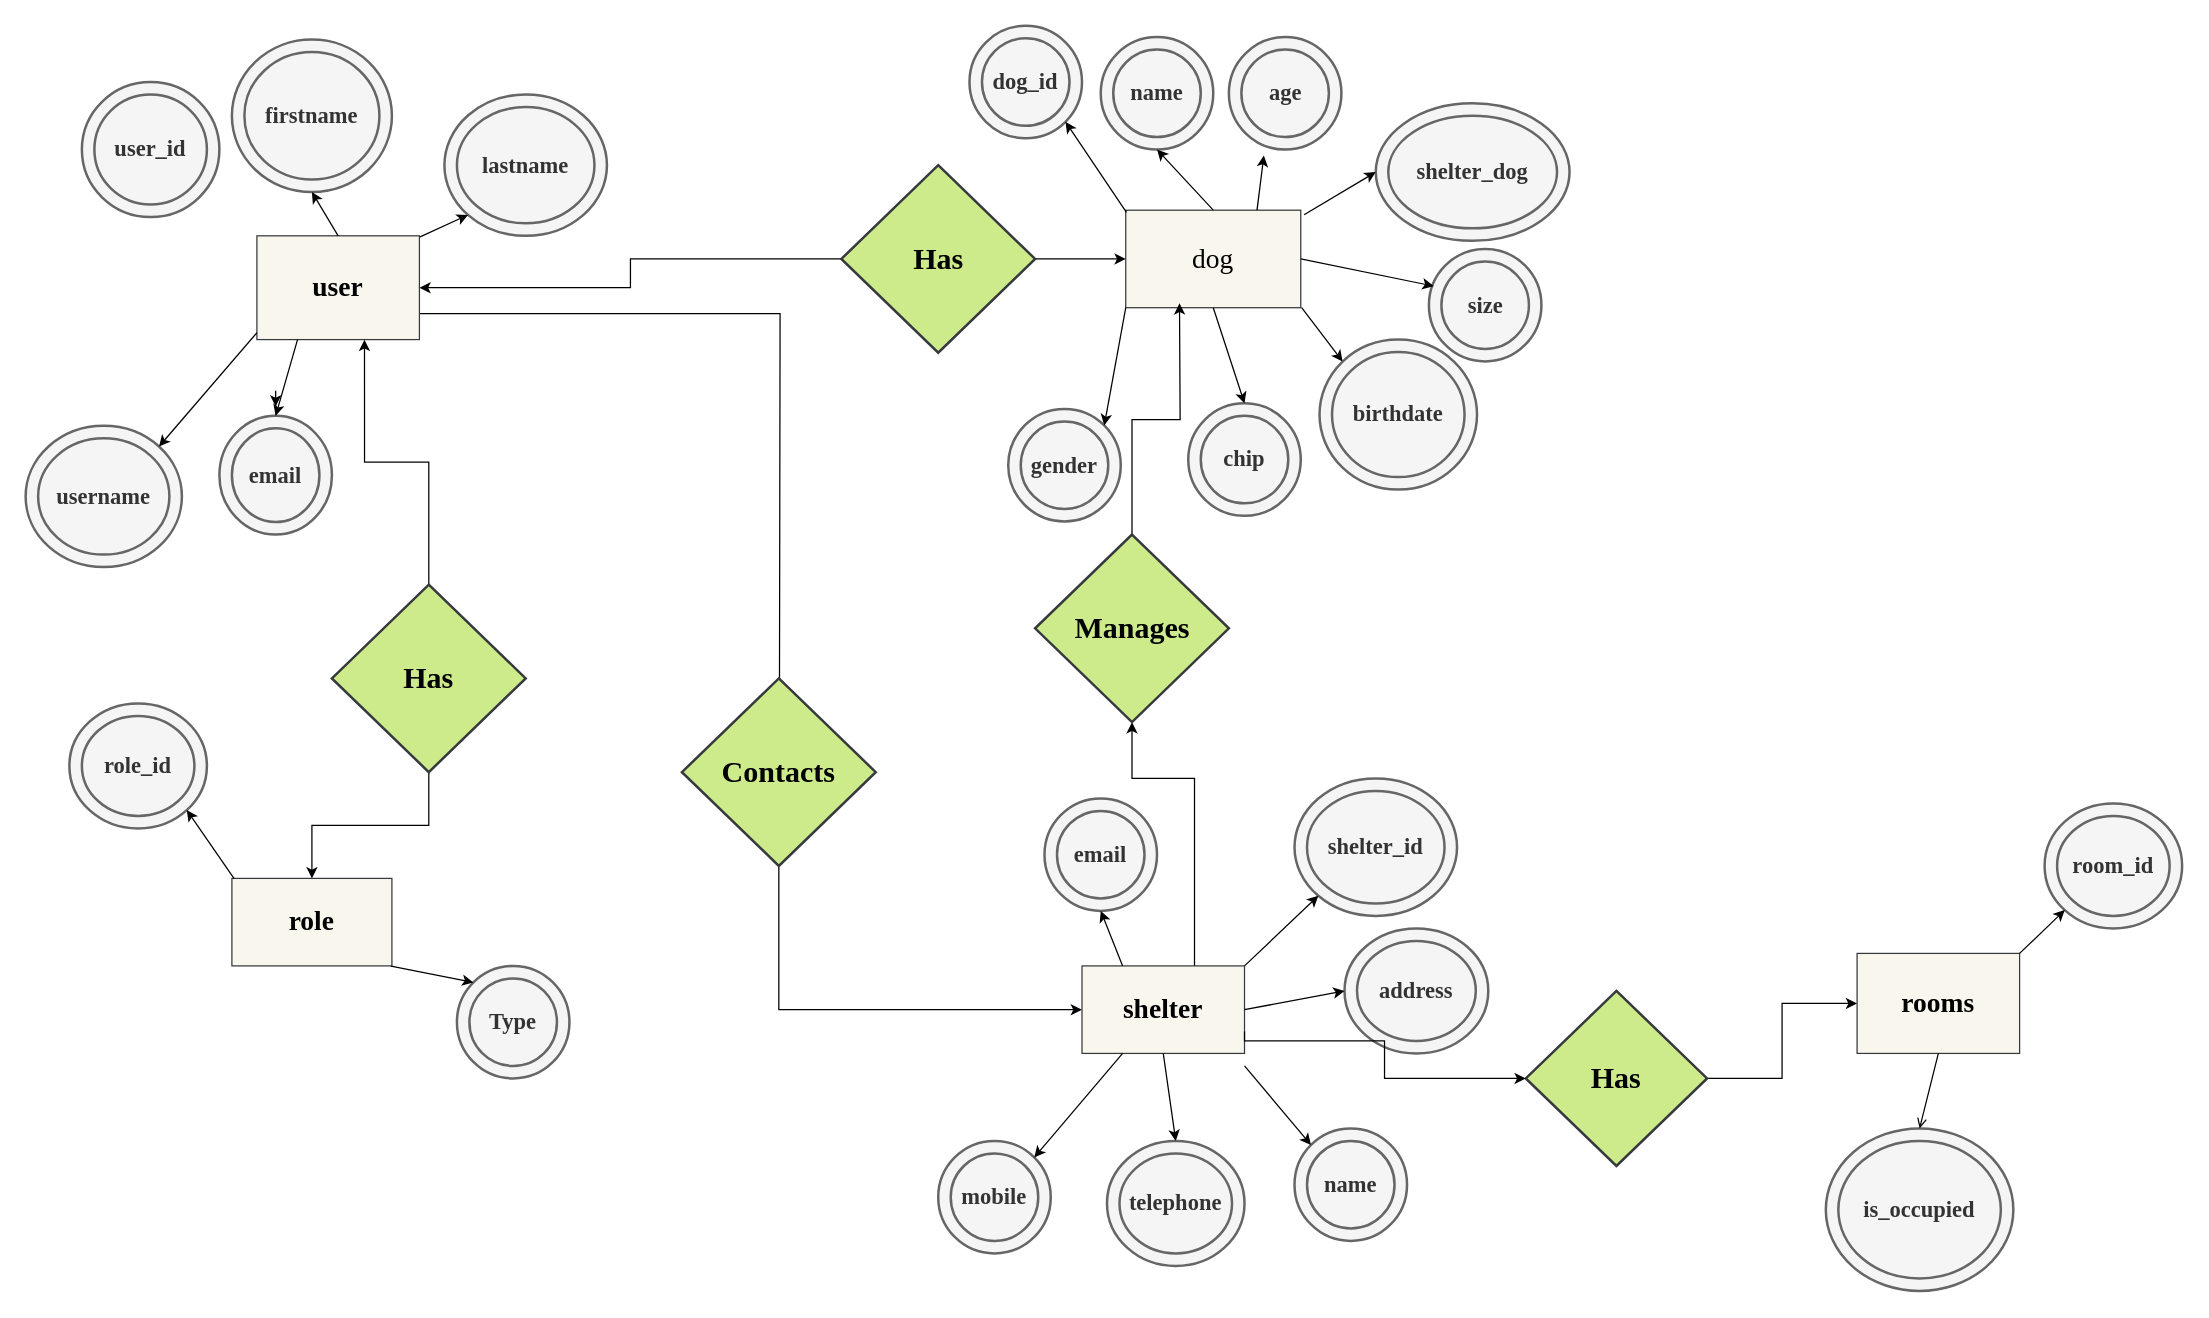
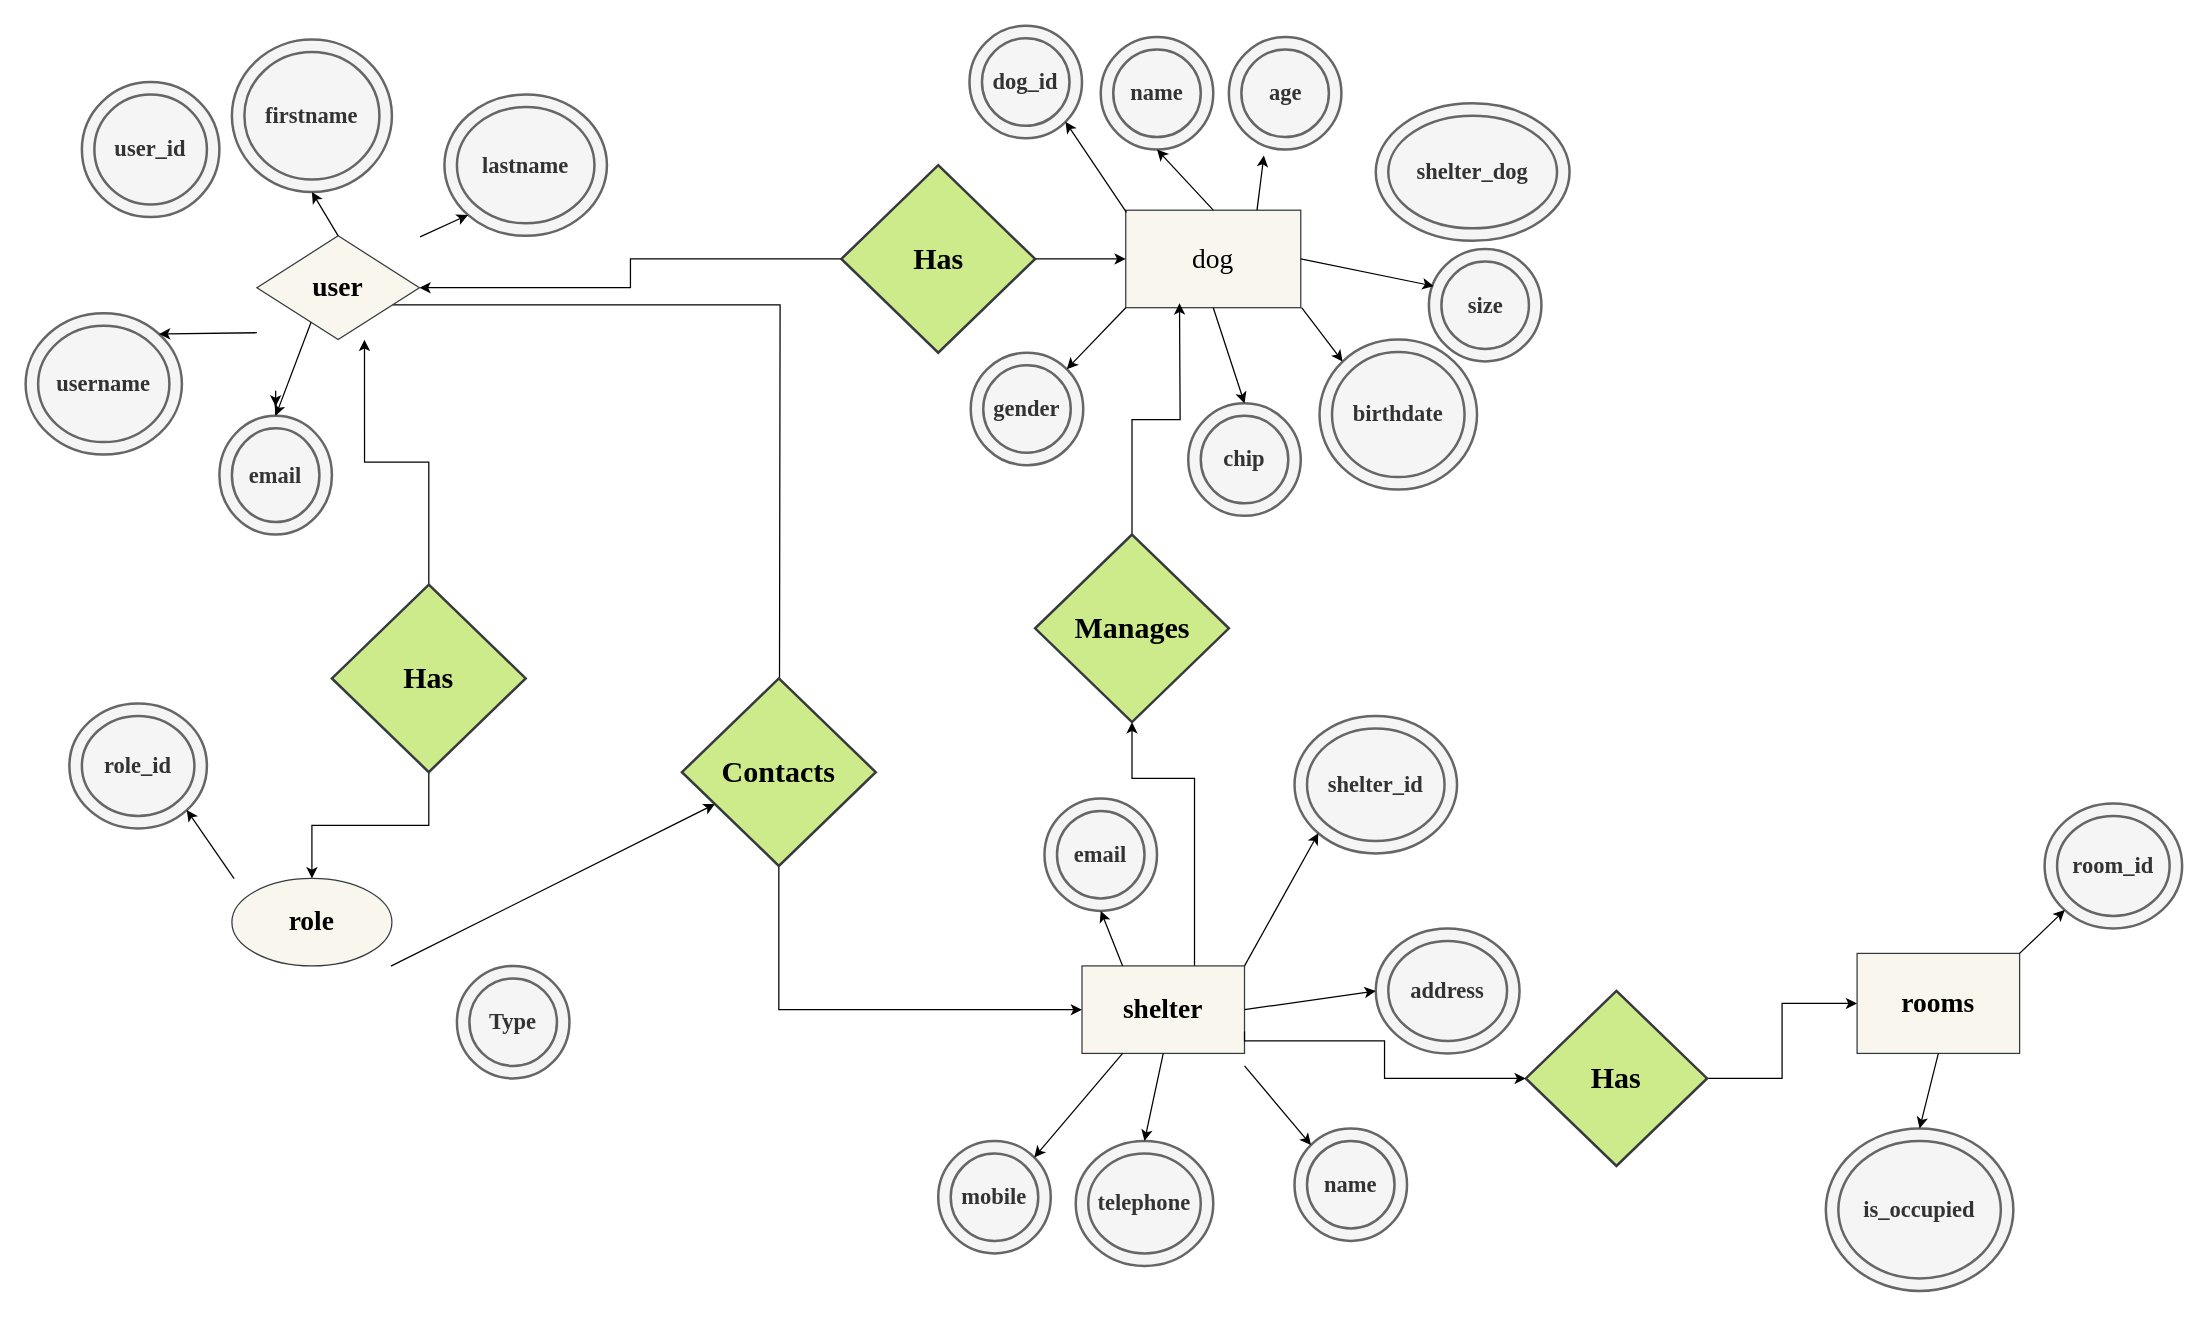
(1336, 195) -> none
(338, 288) -> (338, 288)
(1064, 465) -> (1027, 409)
(104, 496) -> (104, 384)
(1376, 847) -> (1376, 784)
(312, 922) -> (312, 922)
(428, 973) -> (549, 887)
(1416, 991) -> (1448, 991)
(1921, 1121) -> (1922, 1118)
(1176, 1203) -> (1144, 1203)
